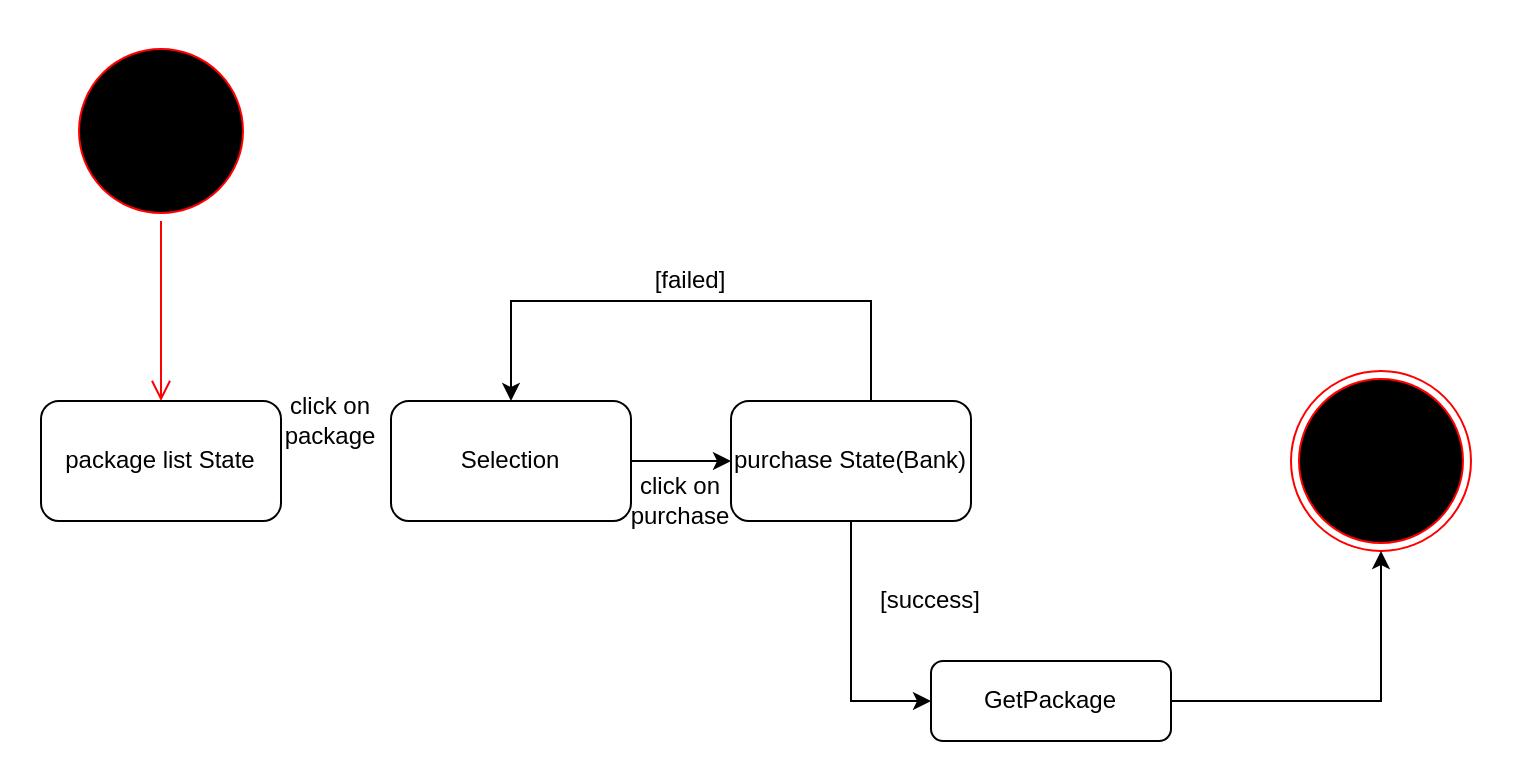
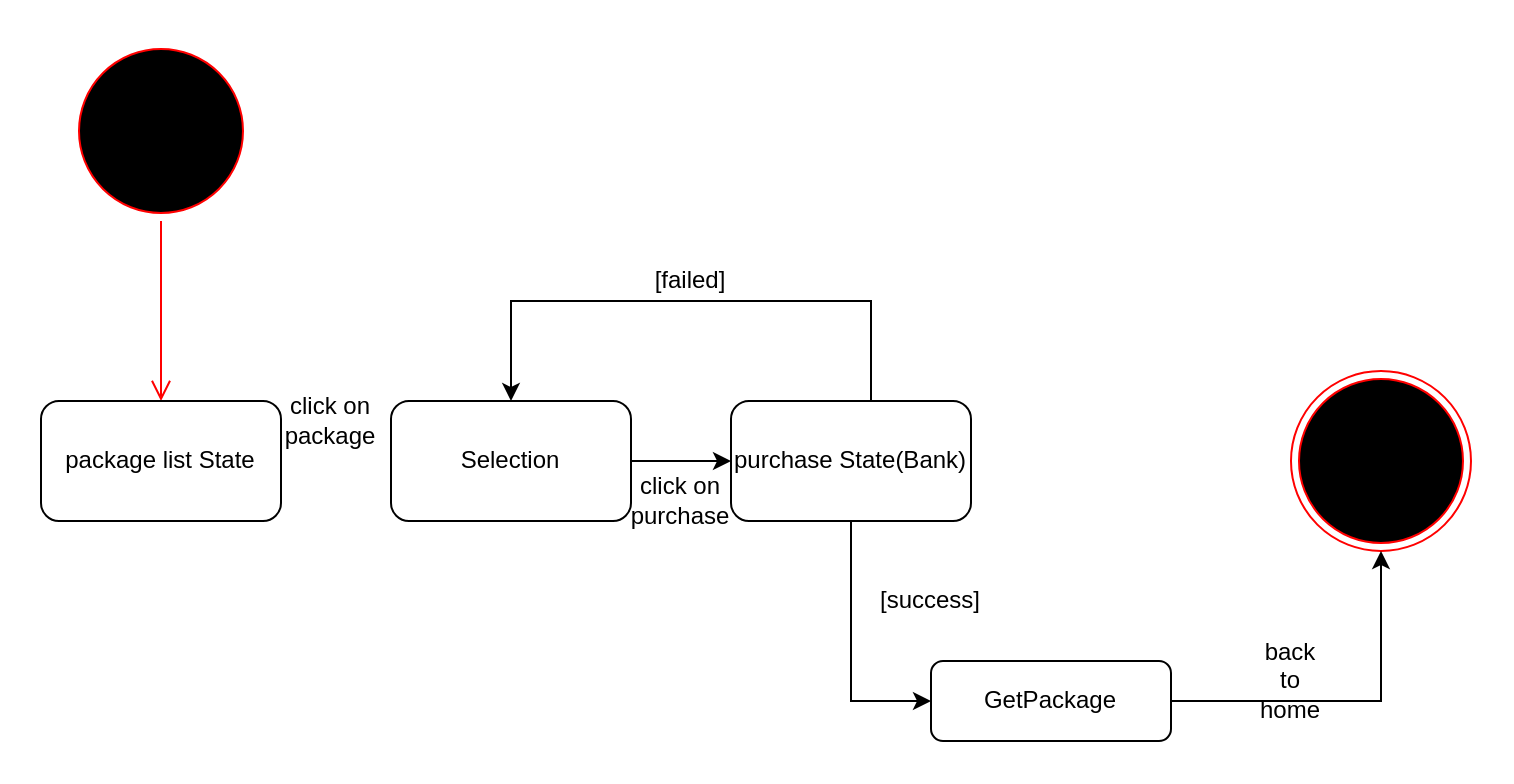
none -> (1291, 681)
